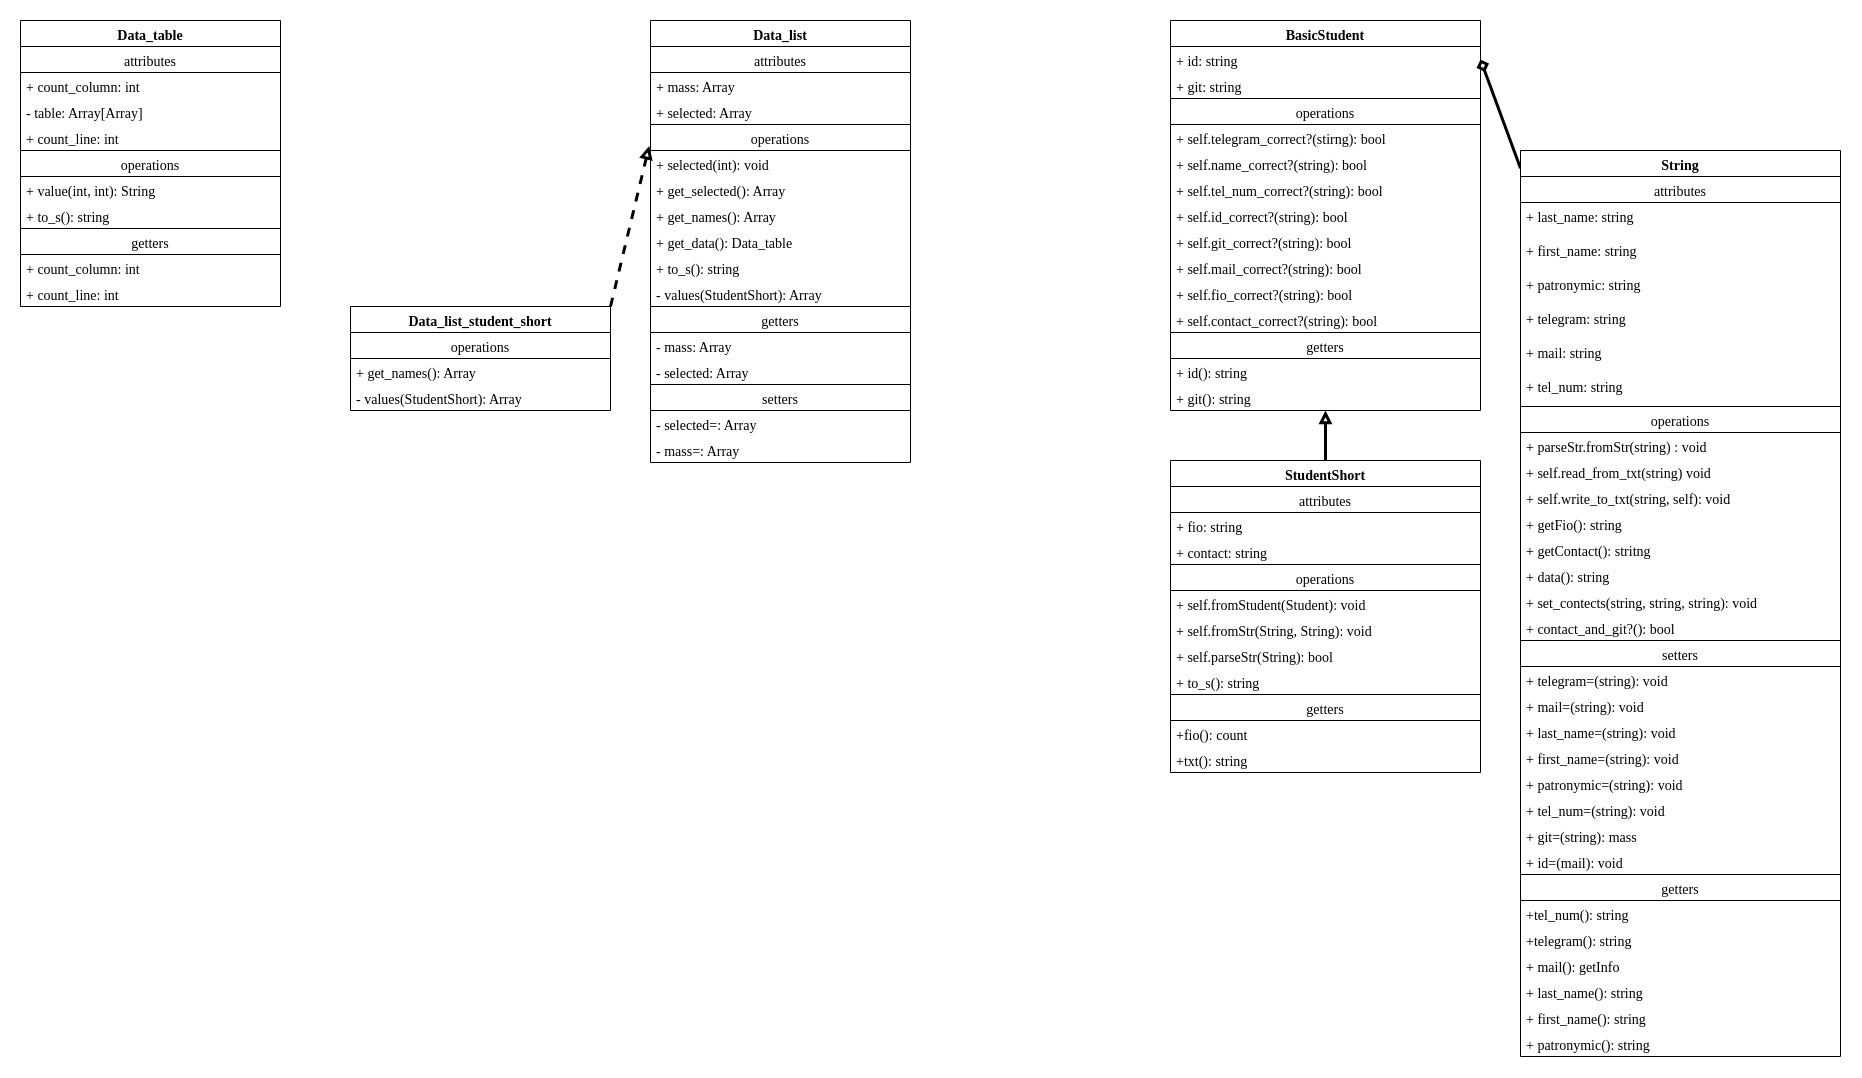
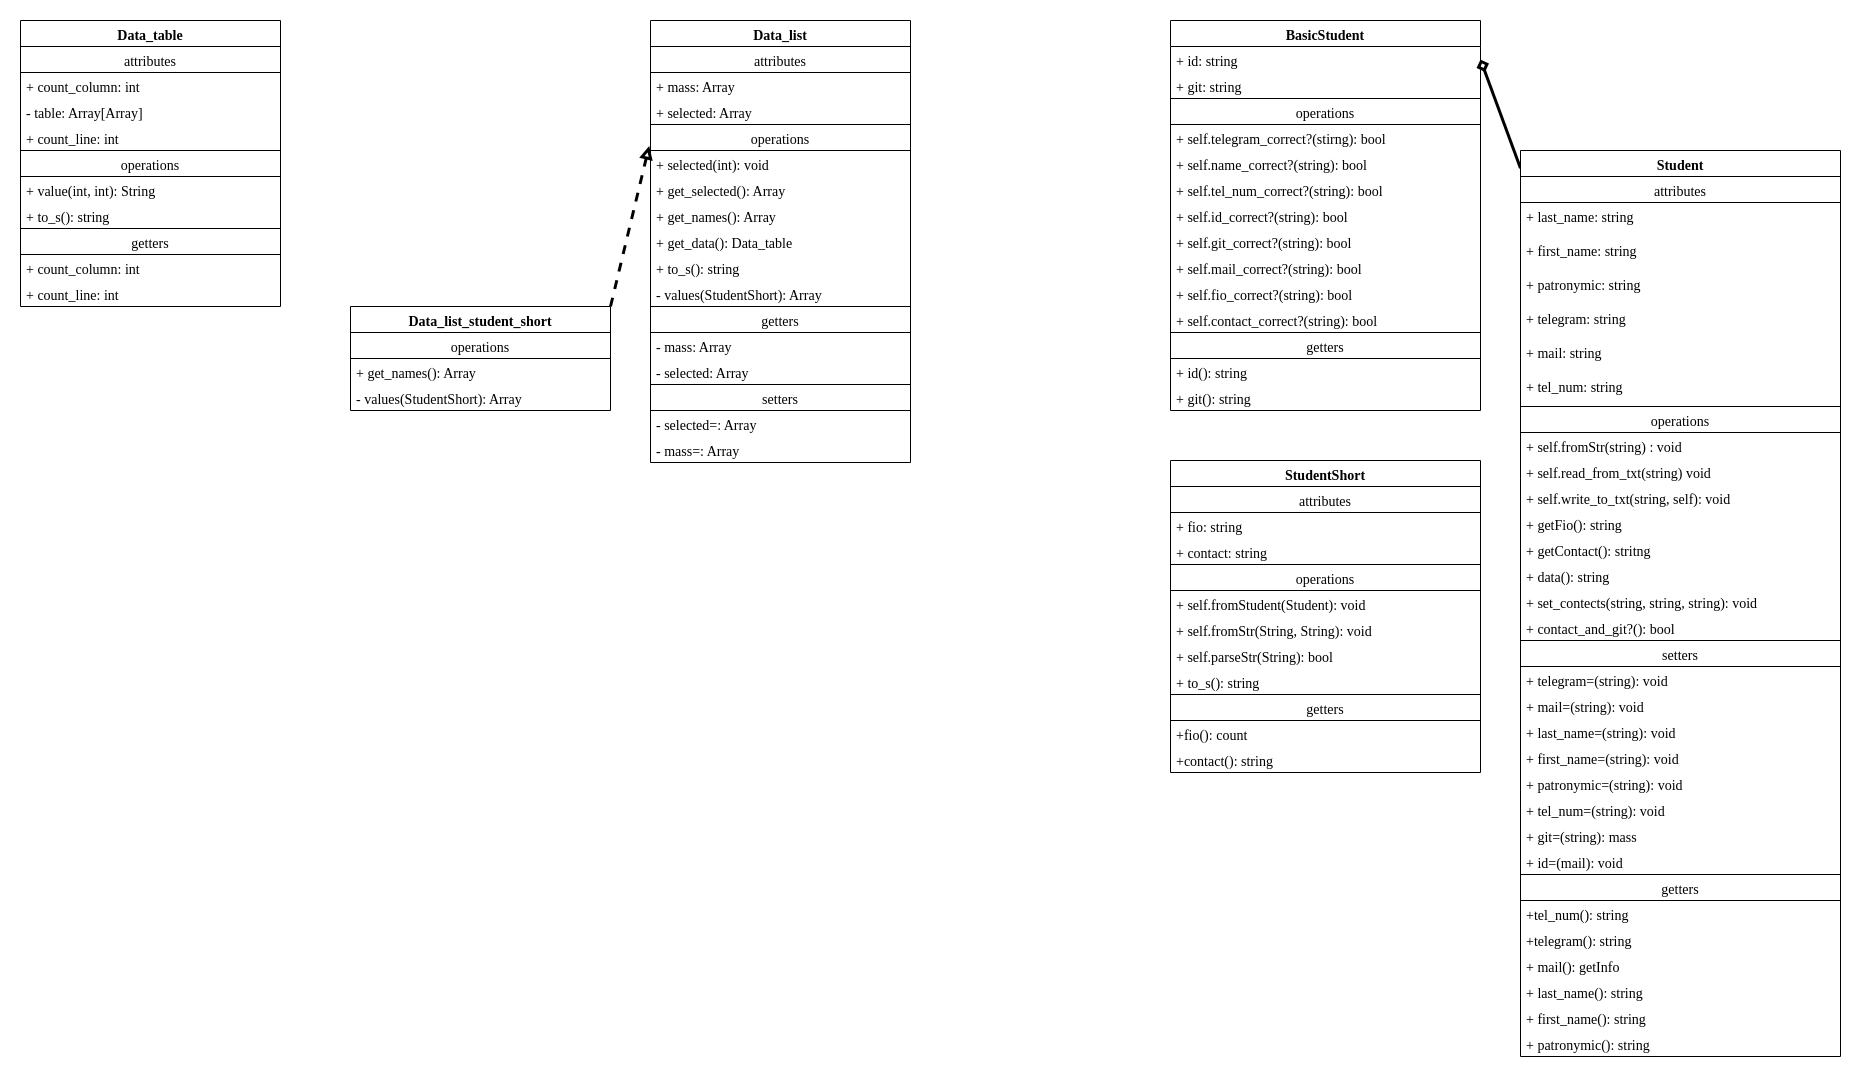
(1680, 165) -> (1680, 165)
(1326, 442) -> none
(1643, 447) -> (1625, 447)
(1225, 761) -> (1241, 761)
